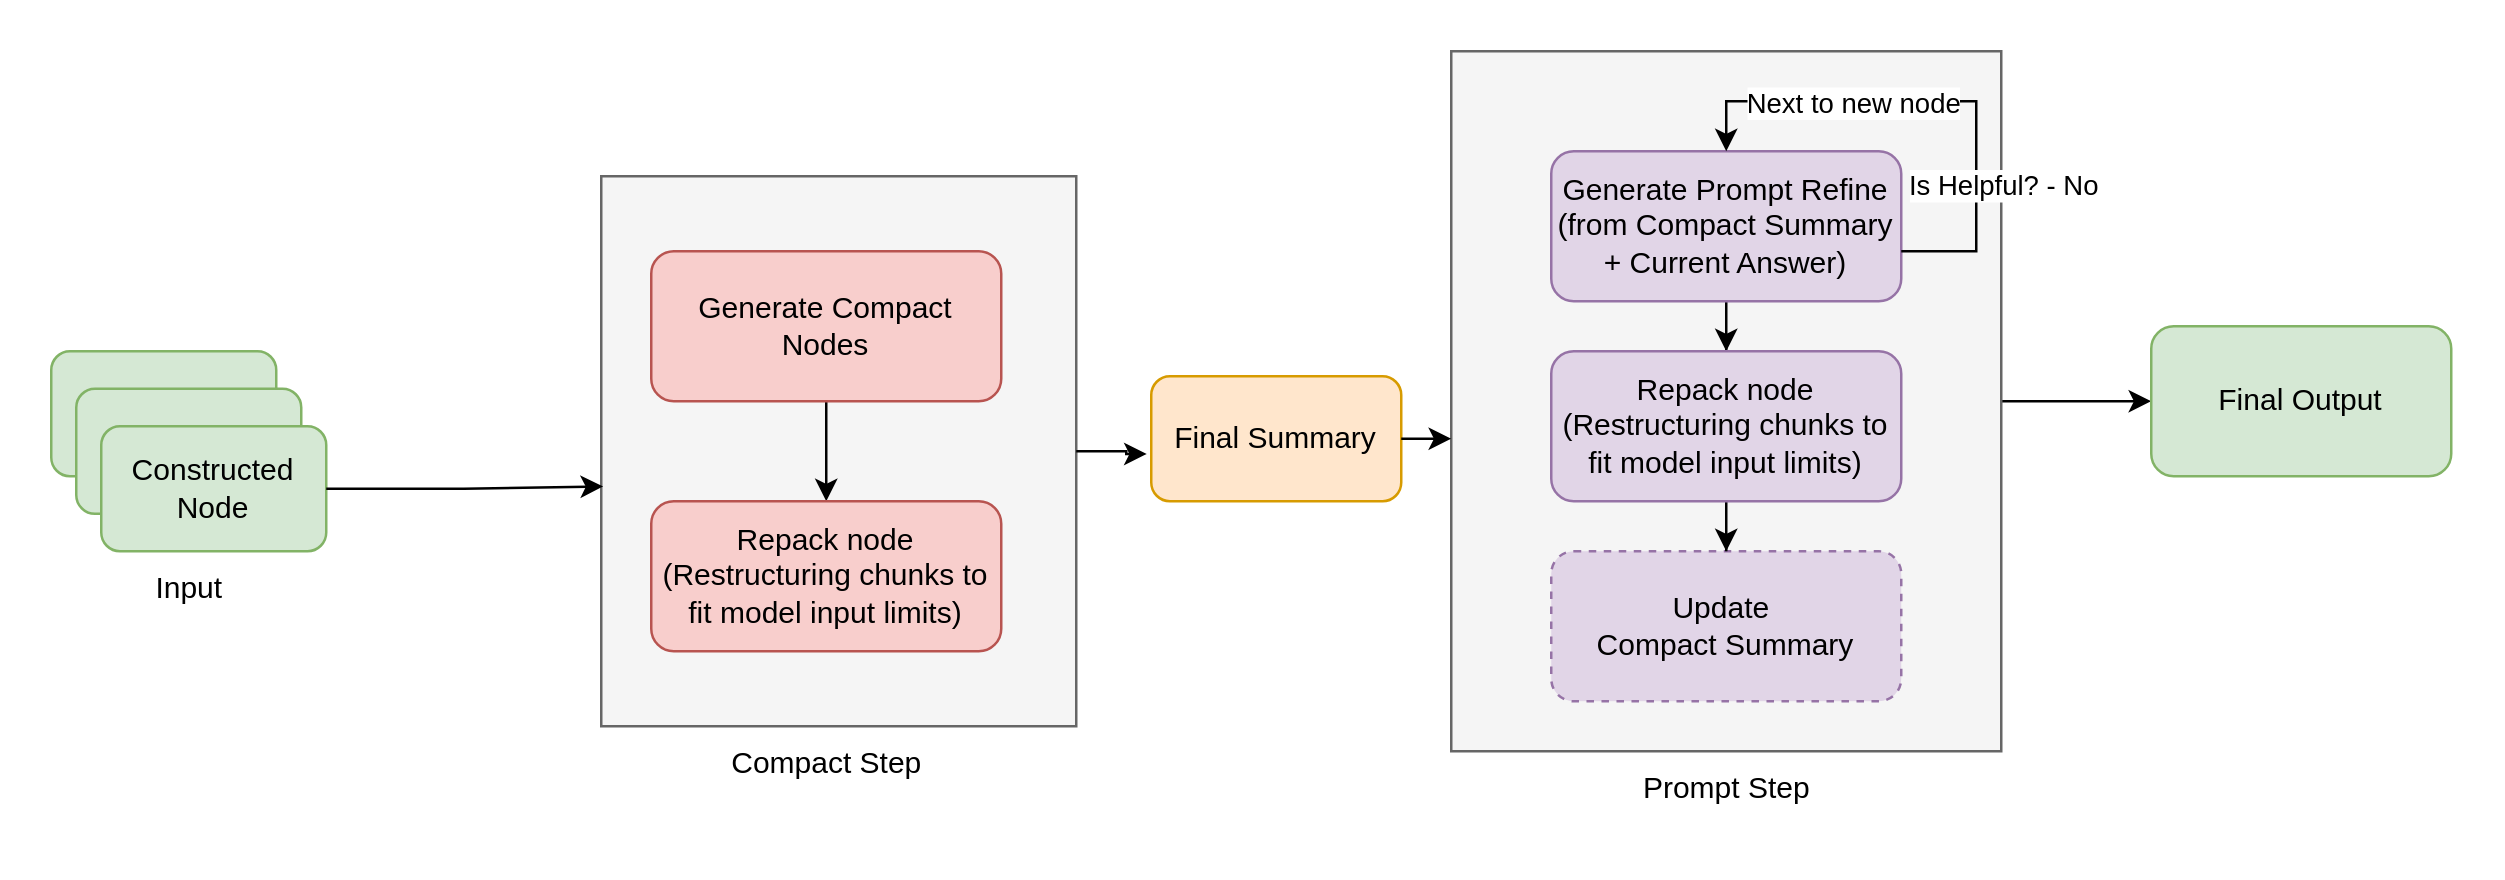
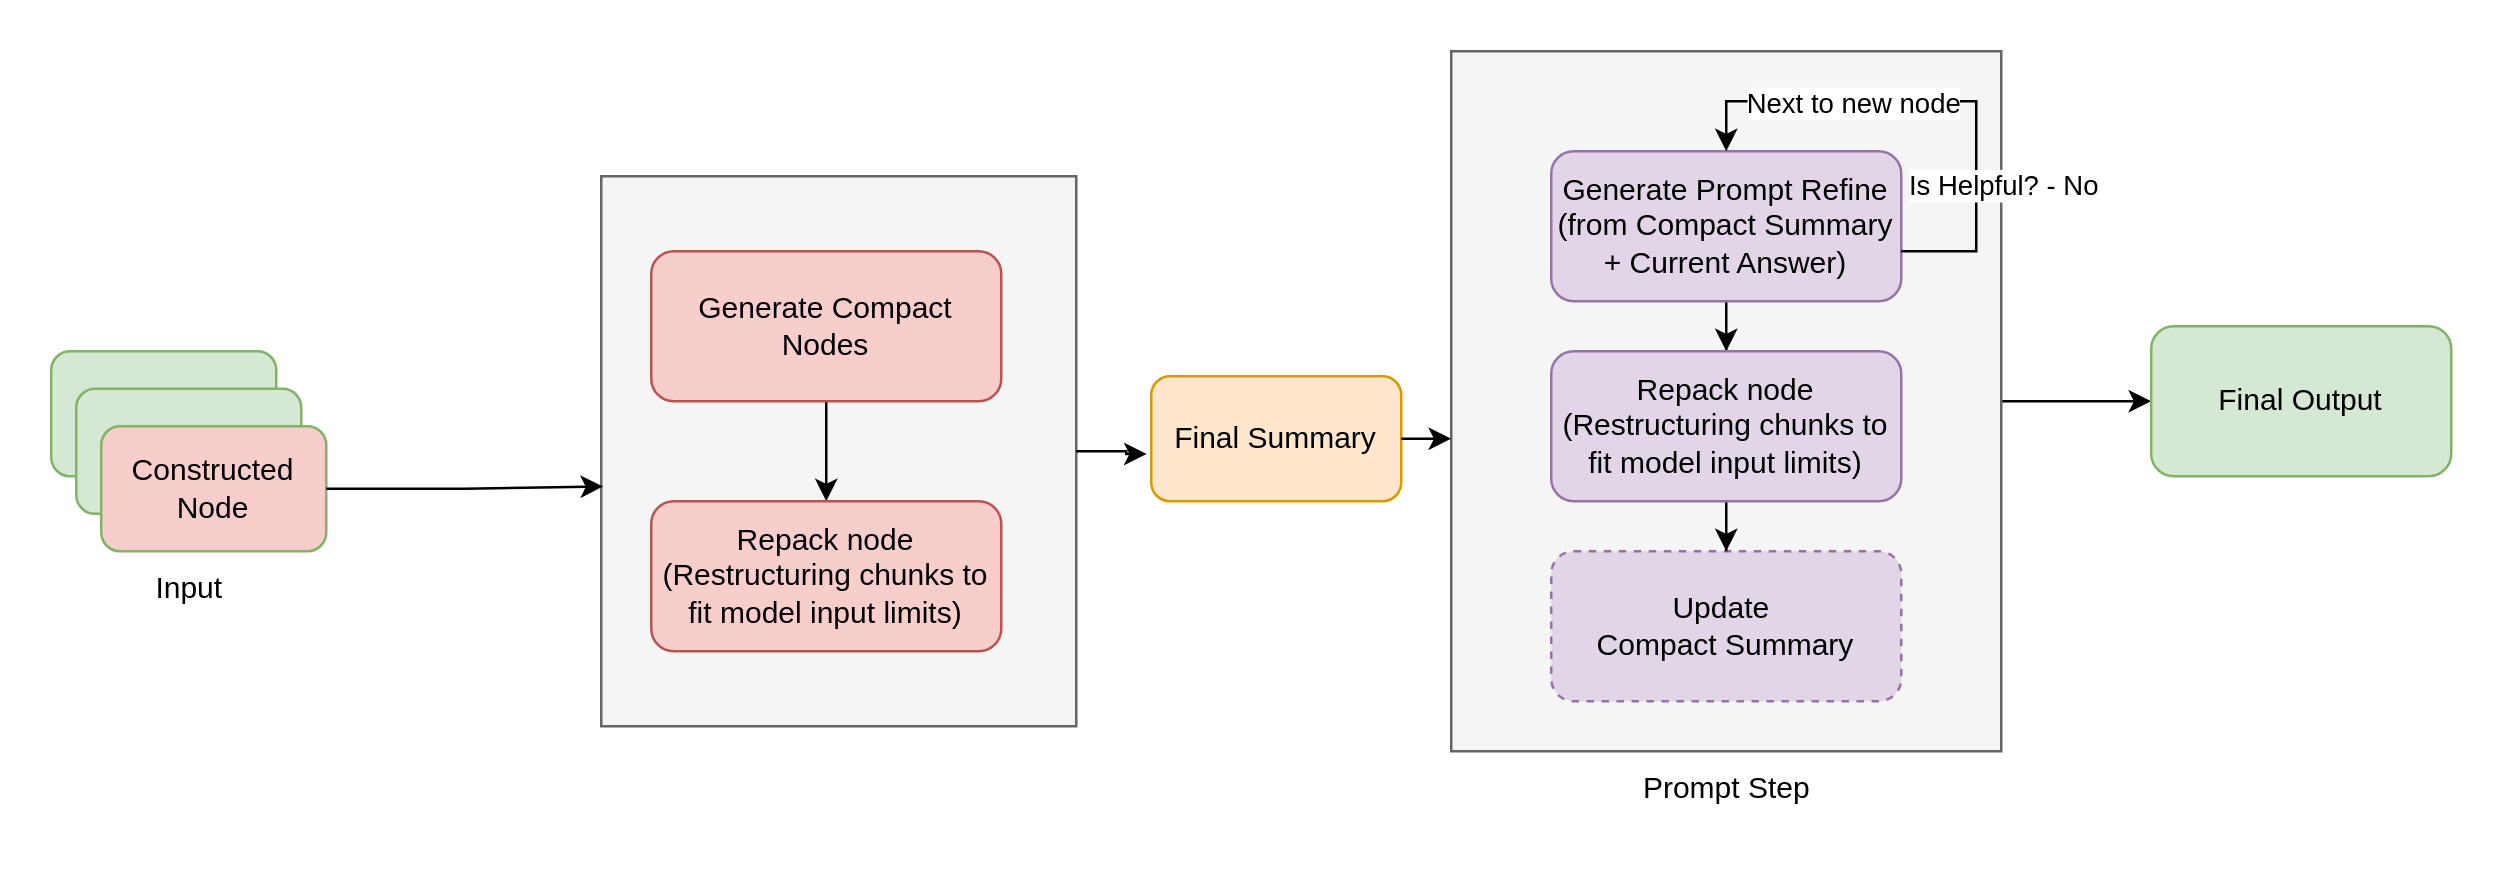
(214, 489) -> (214, 489)
(826, 764) -> none
